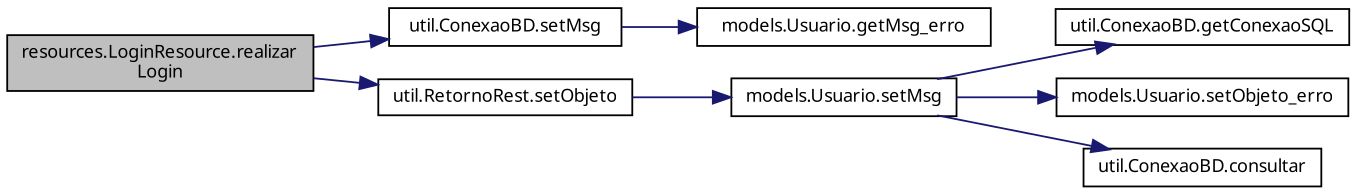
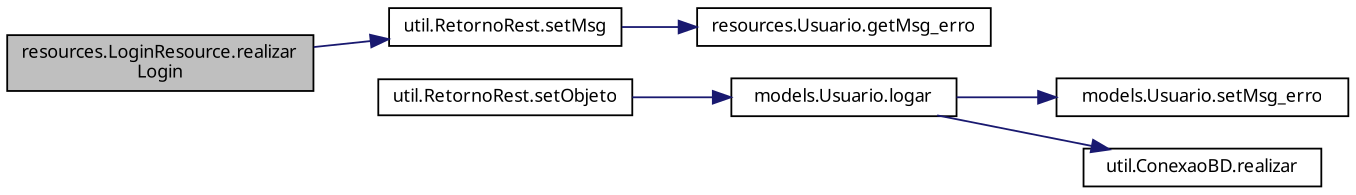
(505, 27) -> (505, 27)
(844, 27) -> (844, 27)
(1202, 27) -> none
(337, 81) -> none
(844, 97) -> (844, 97)
(1202, 97) -> (1202, 97)
(1202, 168) -> (1202, 168)
